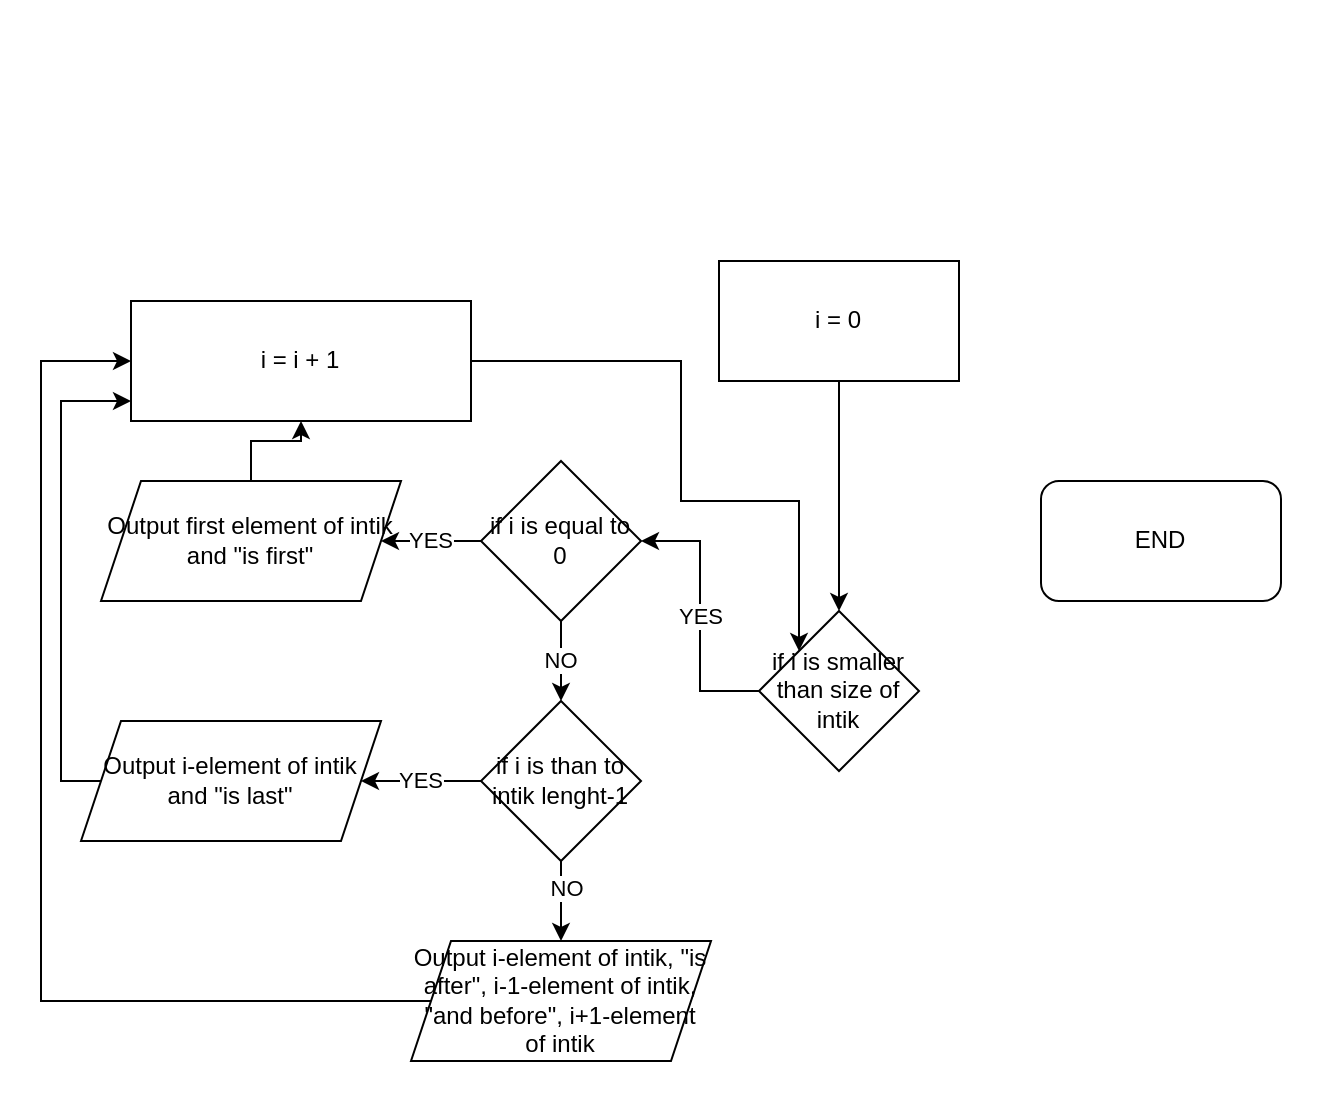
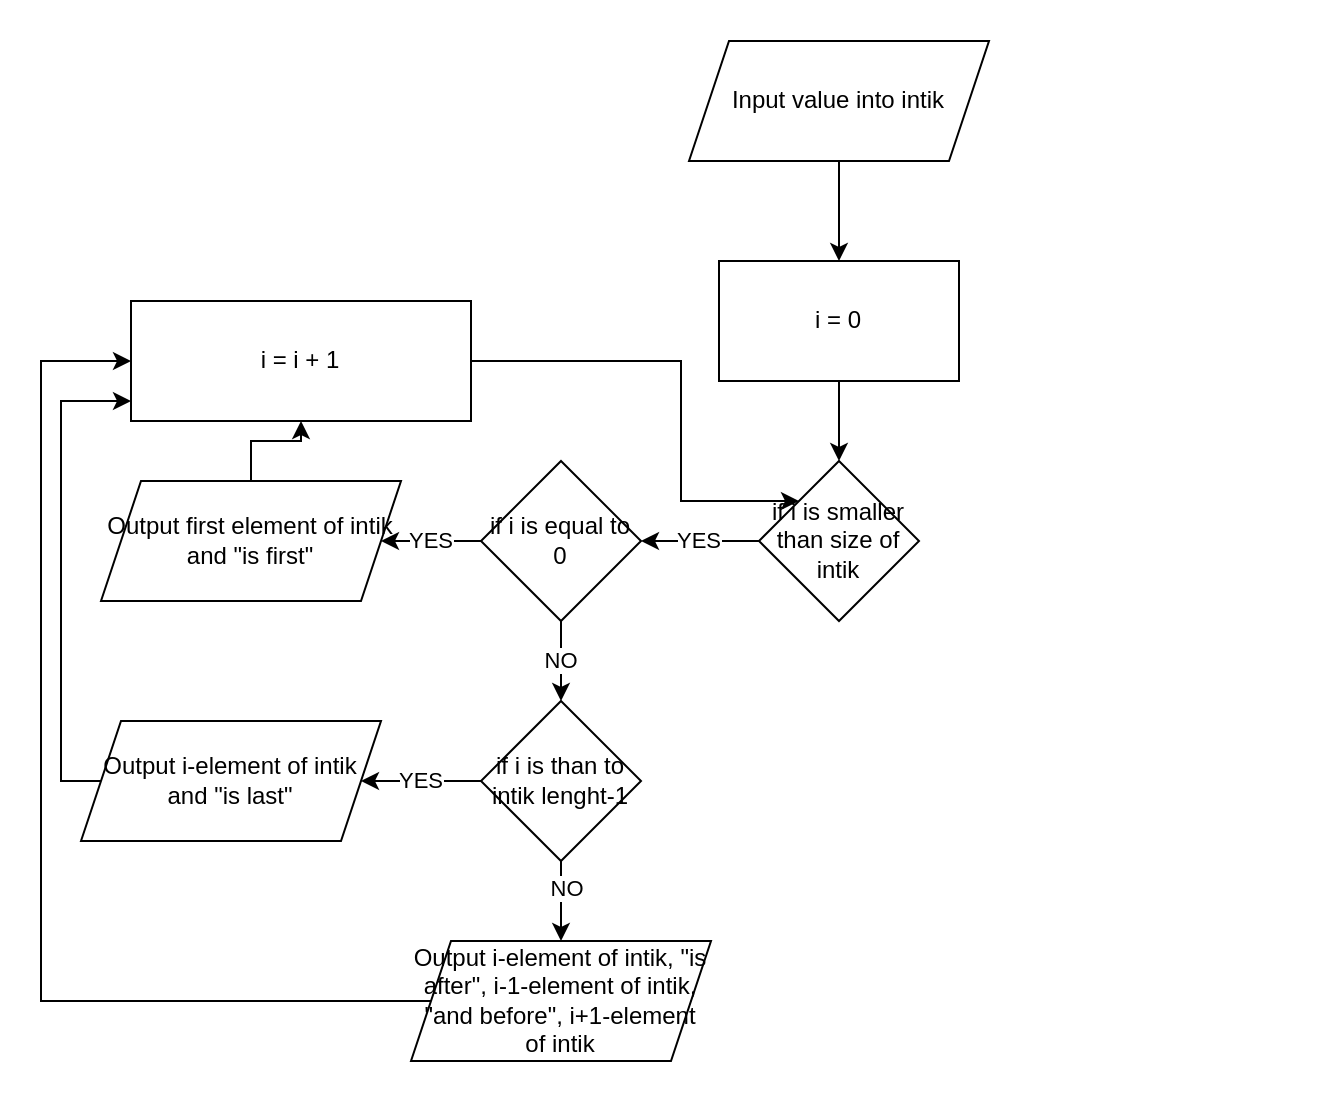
none -> (839, 101)
none -> (839, 204)
(1161, 541) -> none
(839, 691) -> (839, 541)
